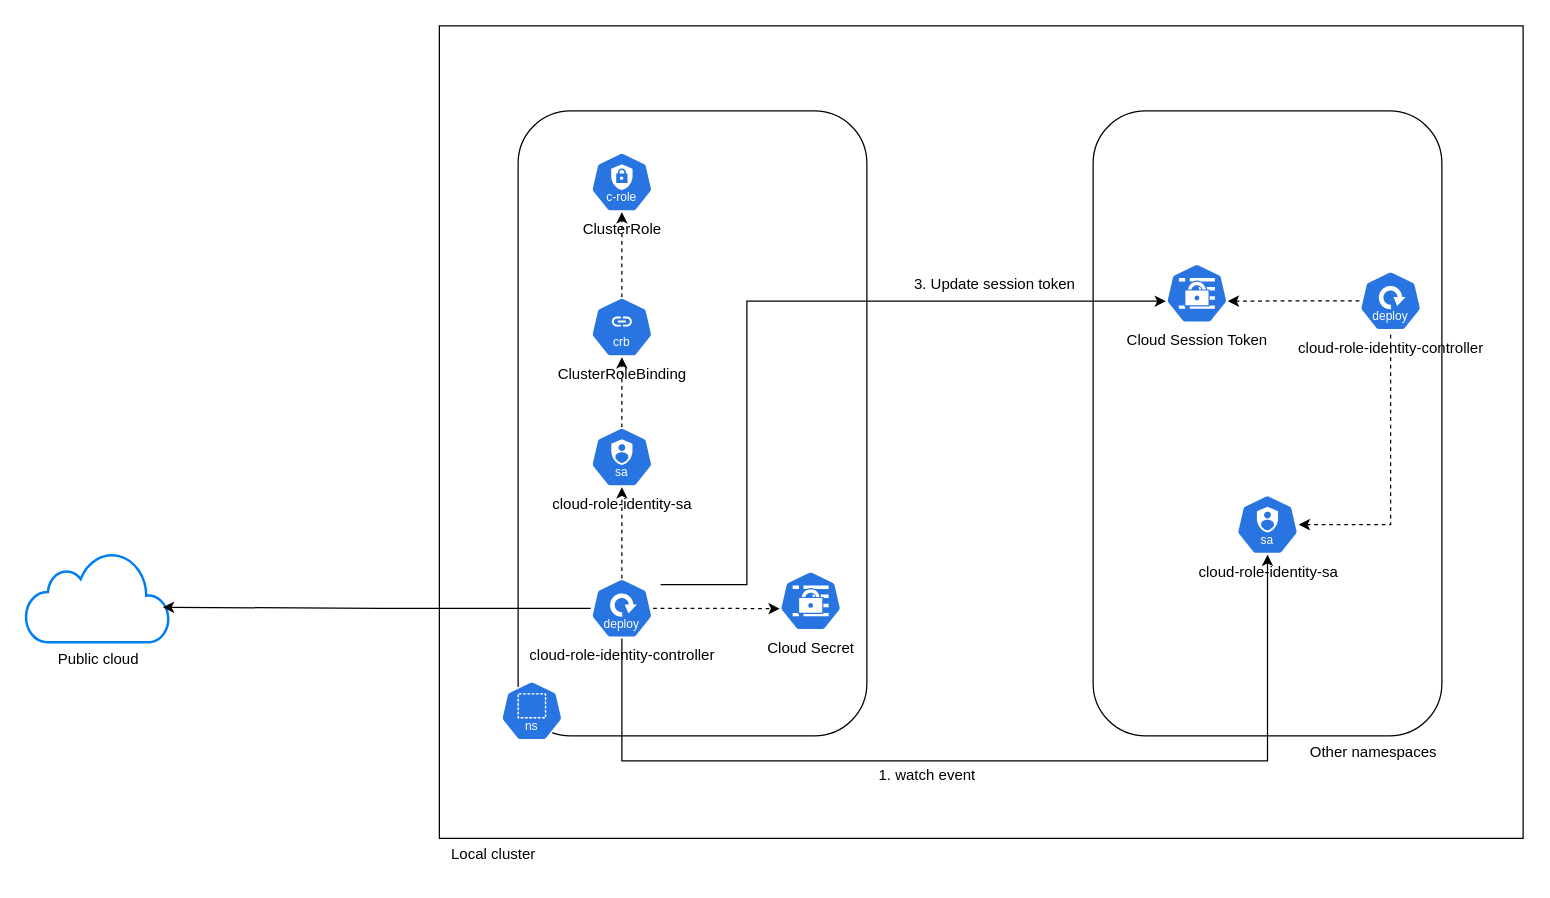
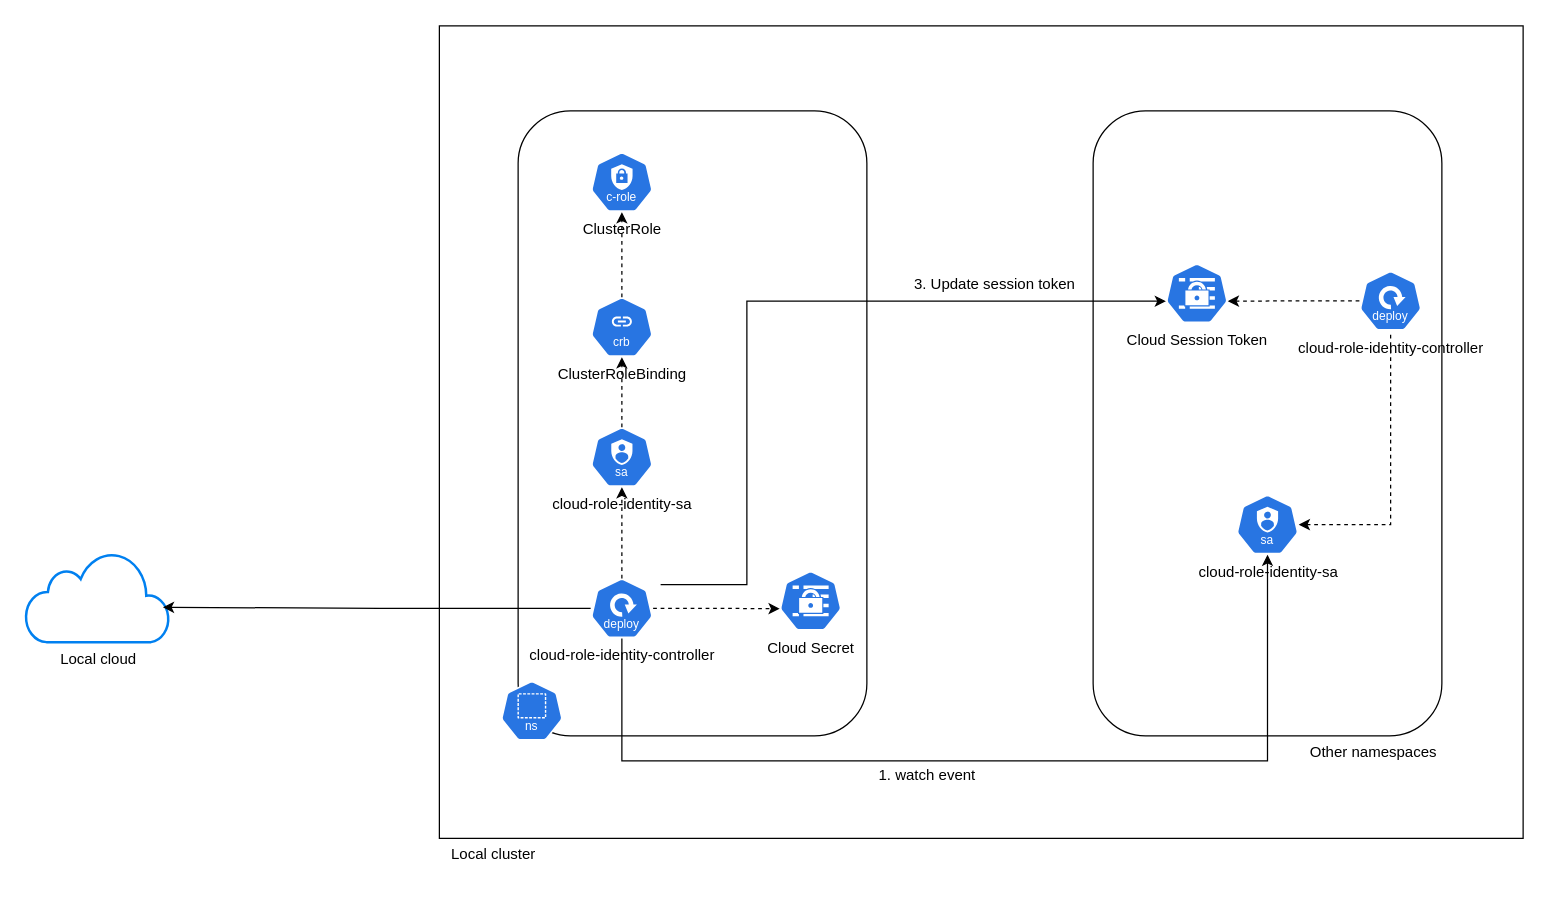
(99, 660) -> (99, 660)
